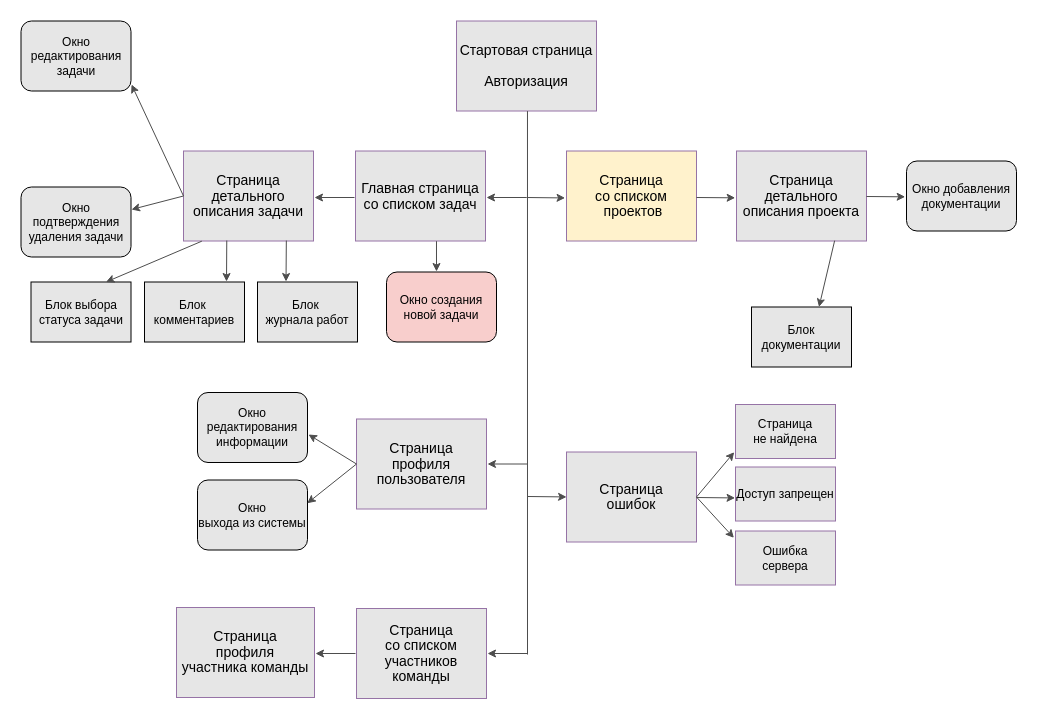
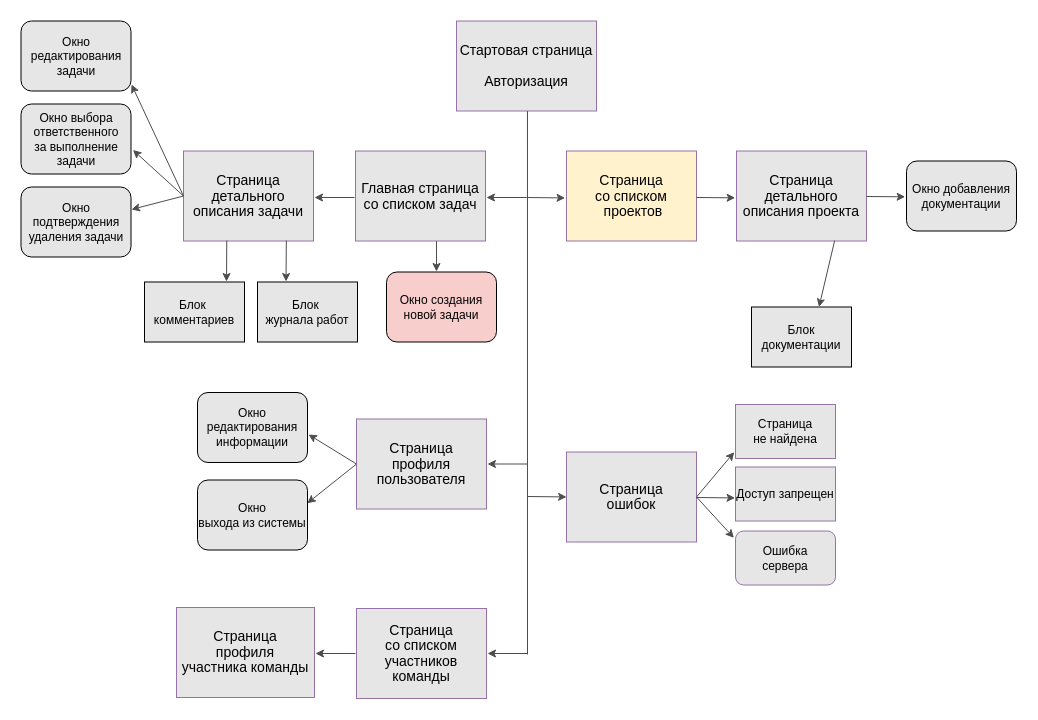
none -> (76, 139)
none -> (159, 174)
(157, 260) -> none
(81, 312) -> none
(786, 558) -> (786, 558)
